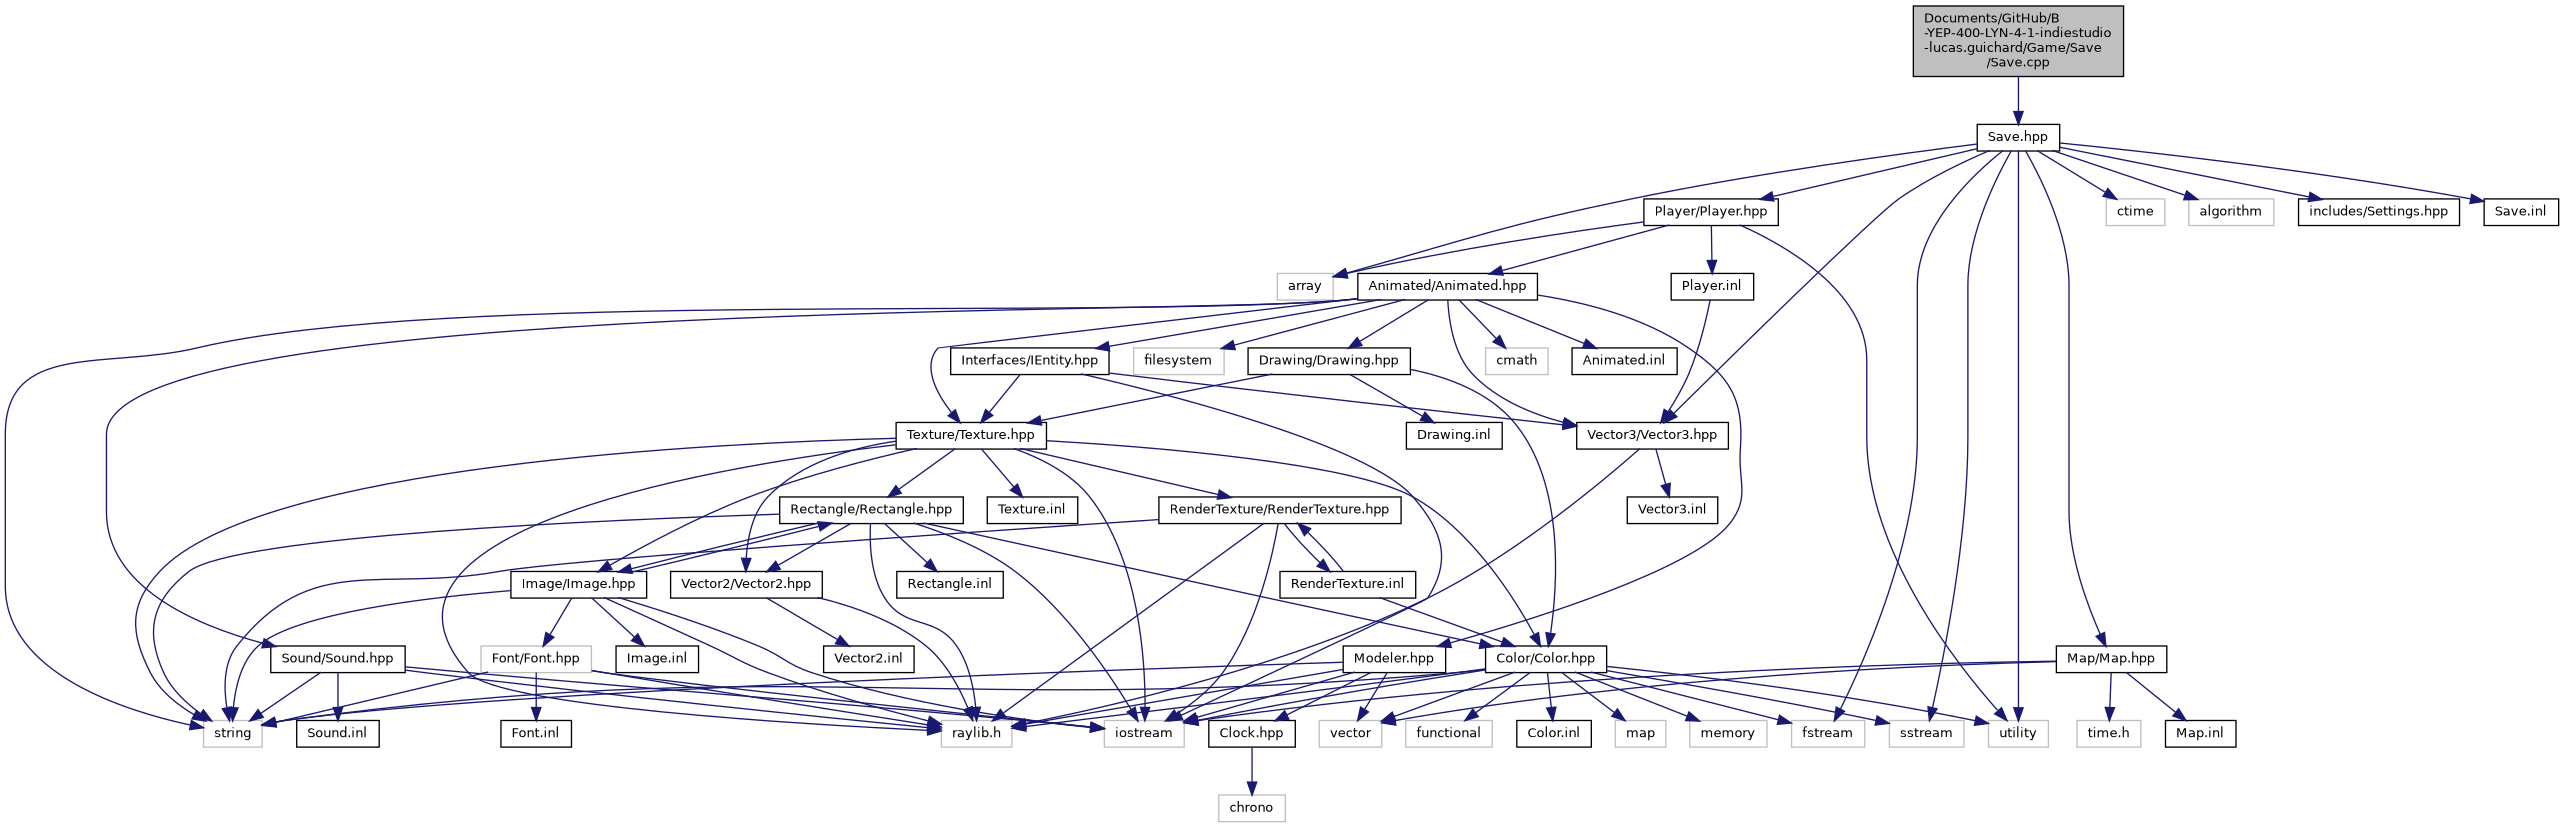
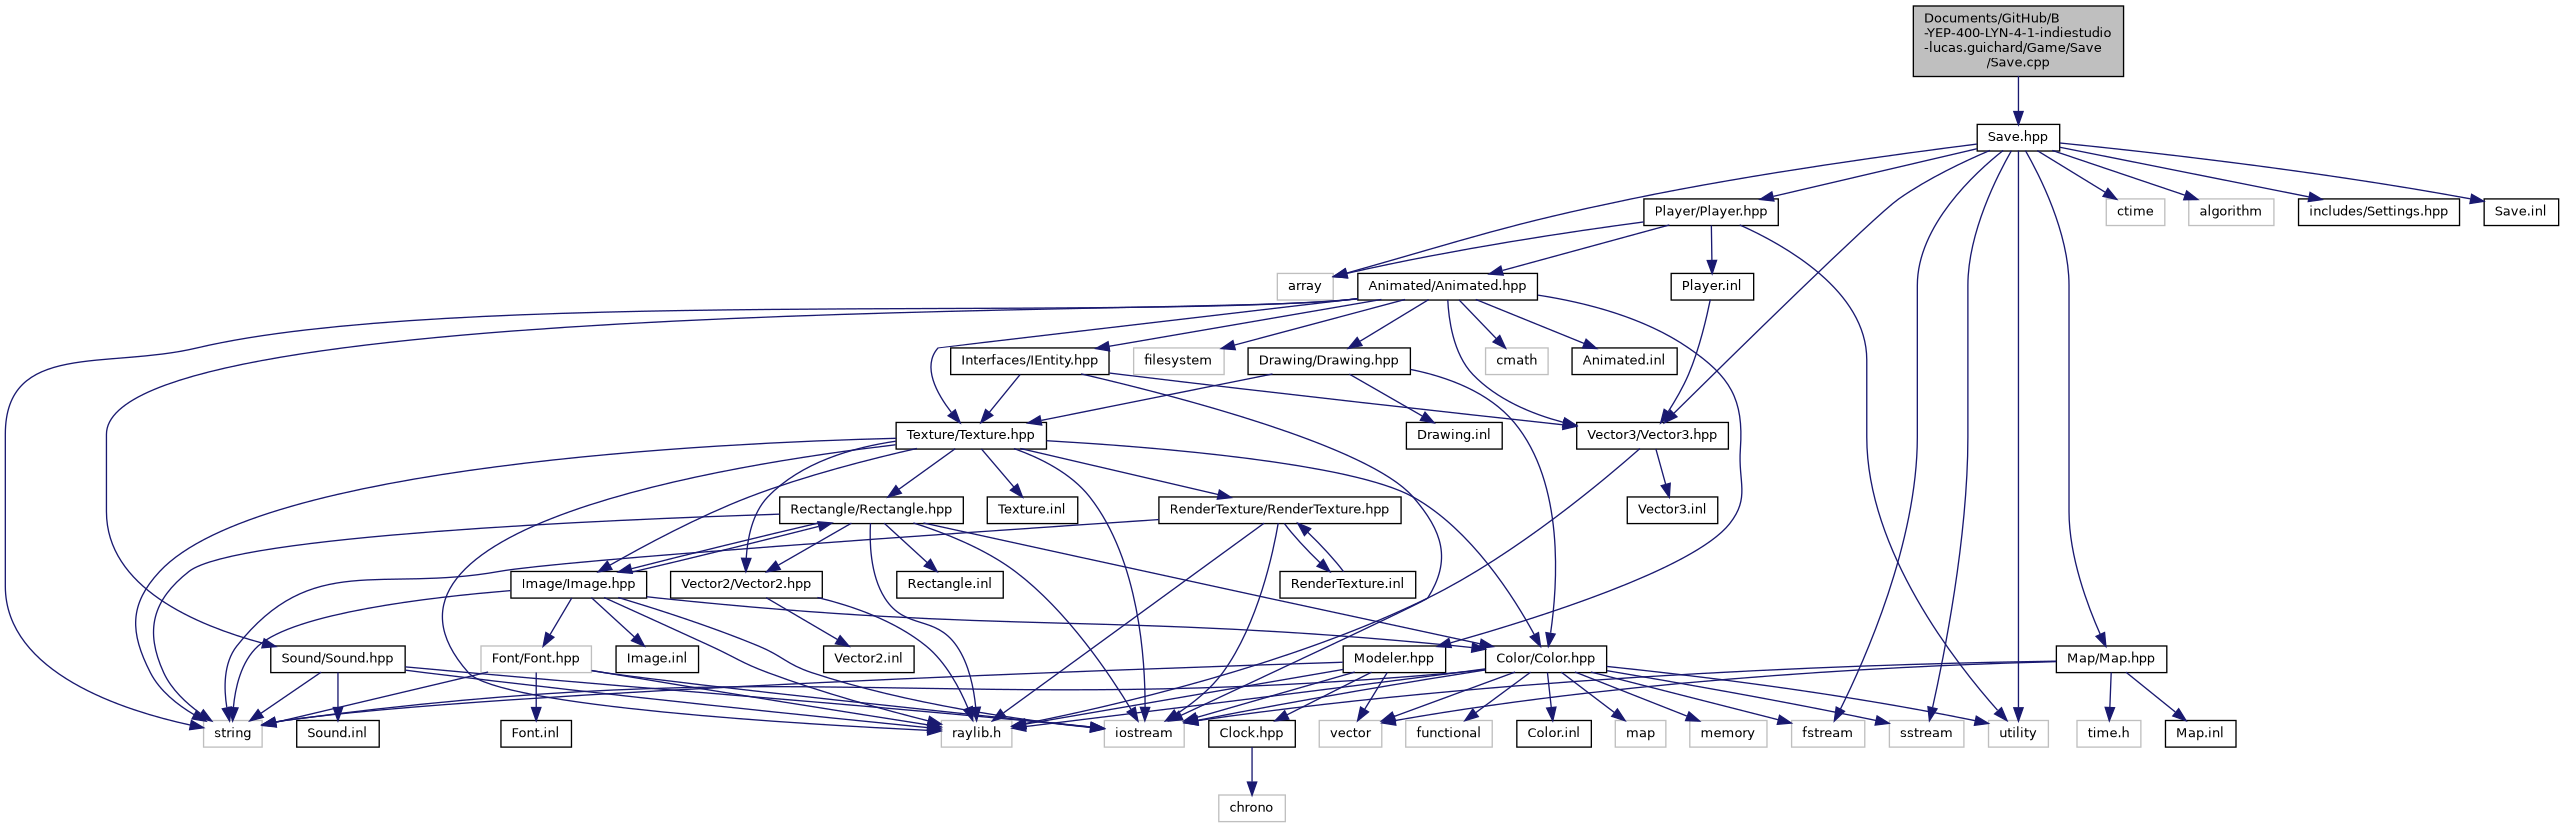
(1441, 620) -> (1039, 622)
